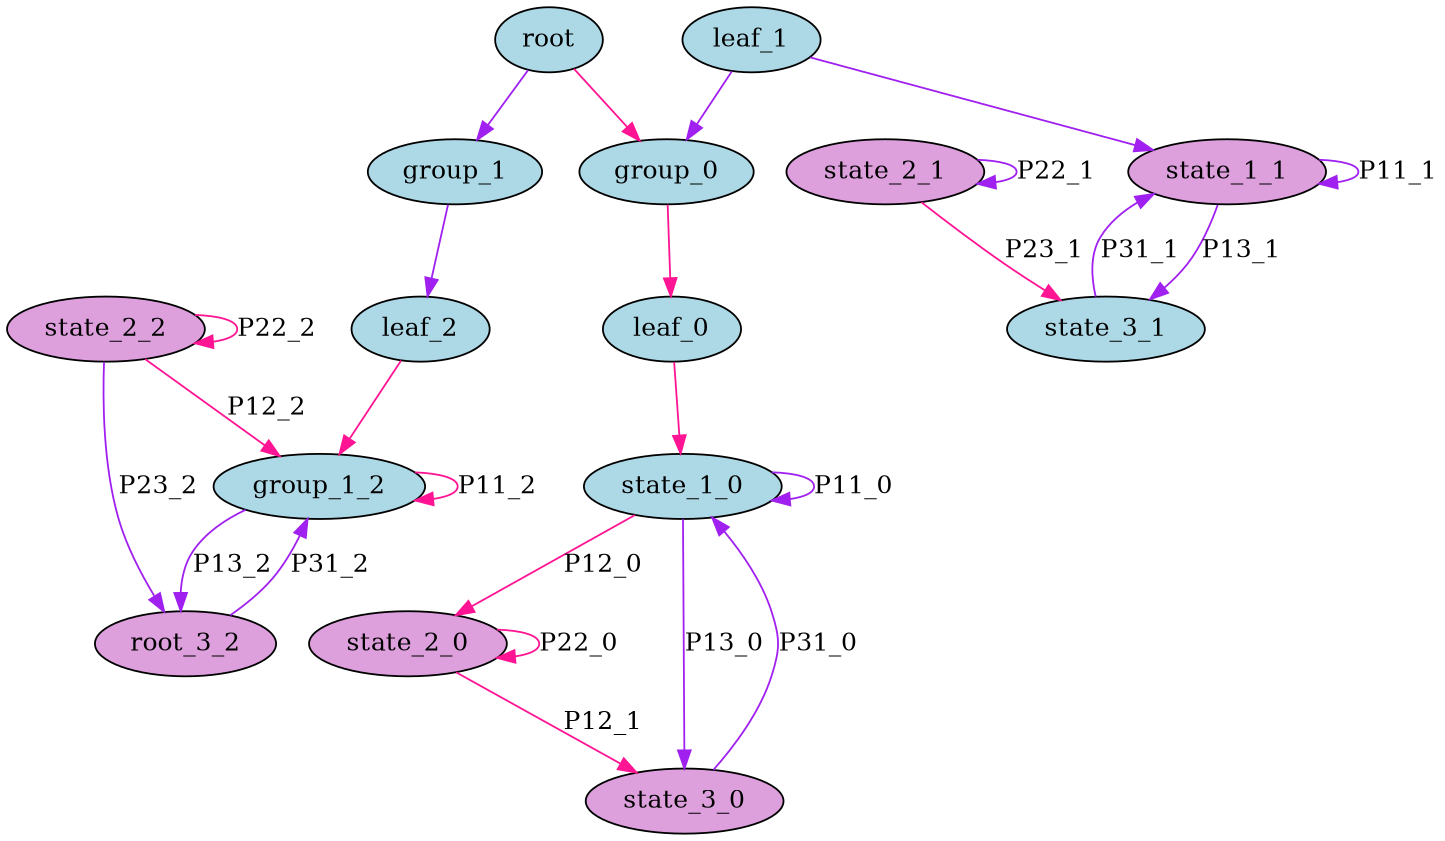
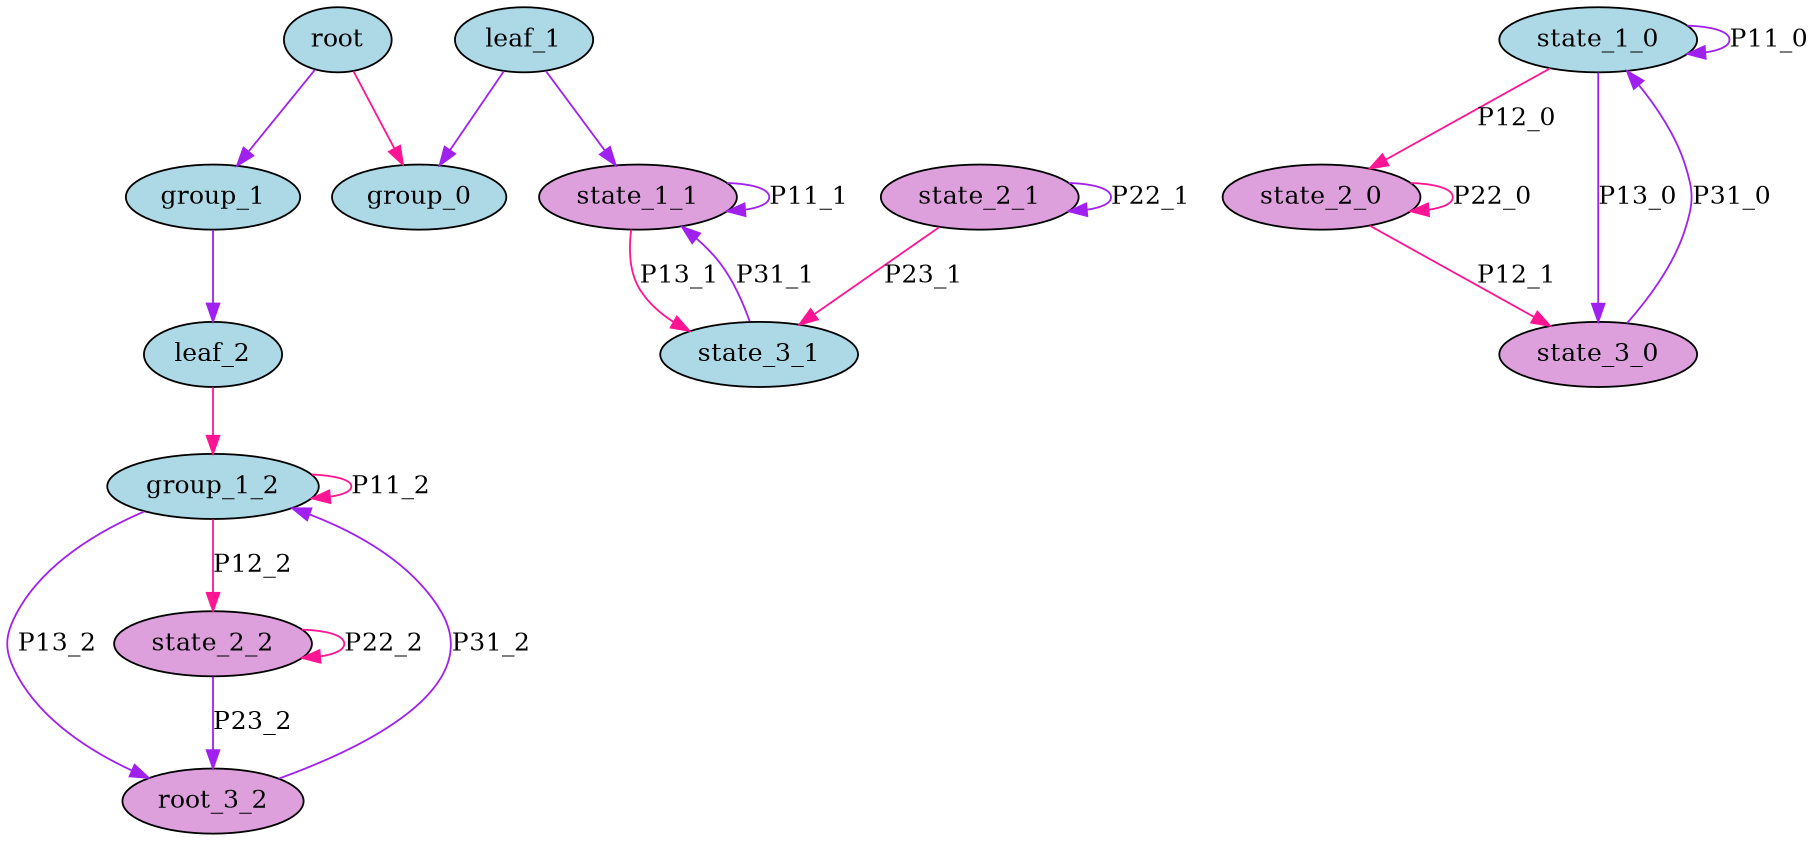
(1197, 250) -> (636, 283)
(672, 329) -> none
(205, 402) -> (213, 556)
